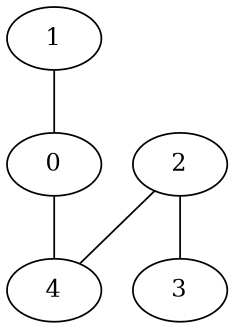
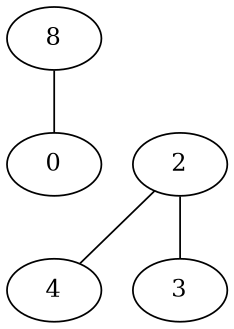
(54, 38) -> (54, 38)
(54, 227) -> none
